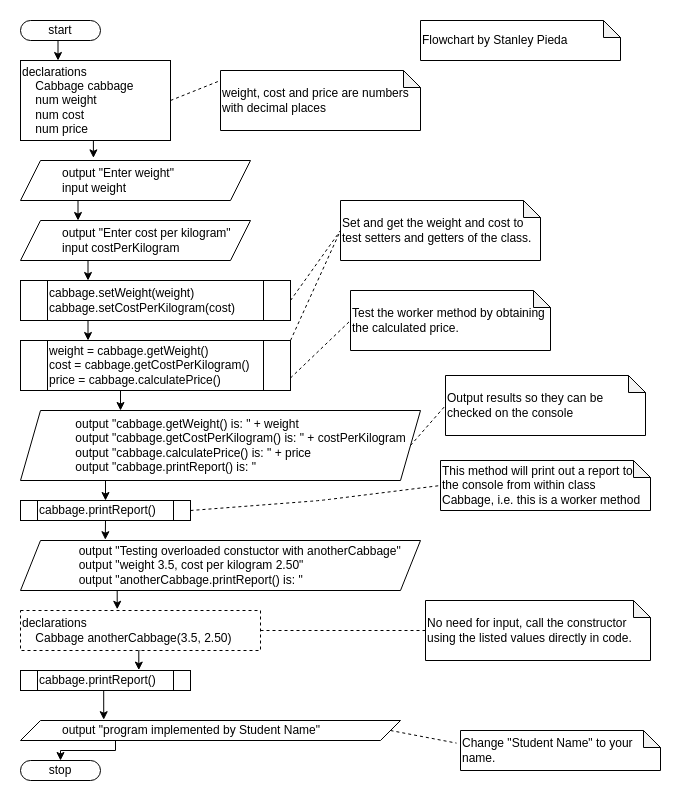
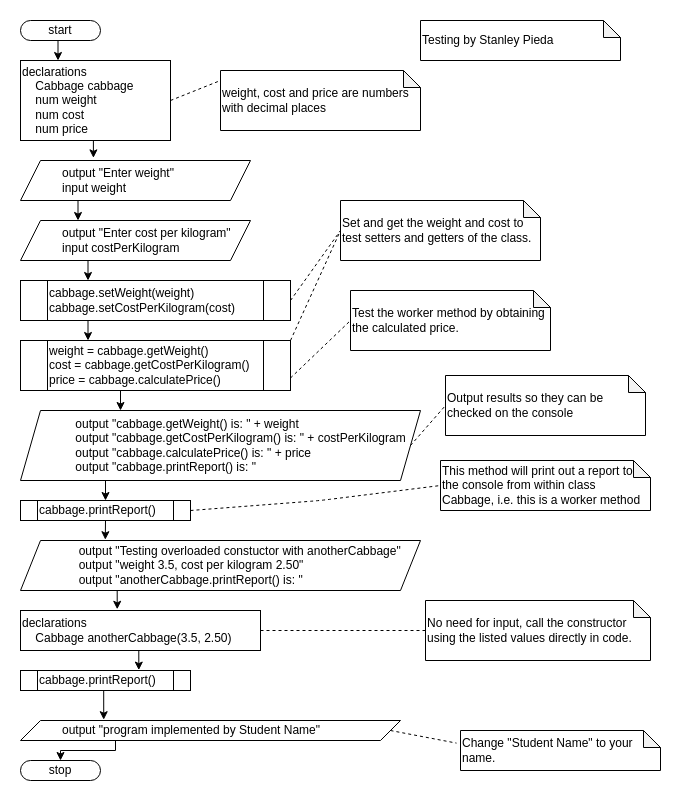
(501, 41) -> (494, 41)
(141, 631) -> (141, 631)
